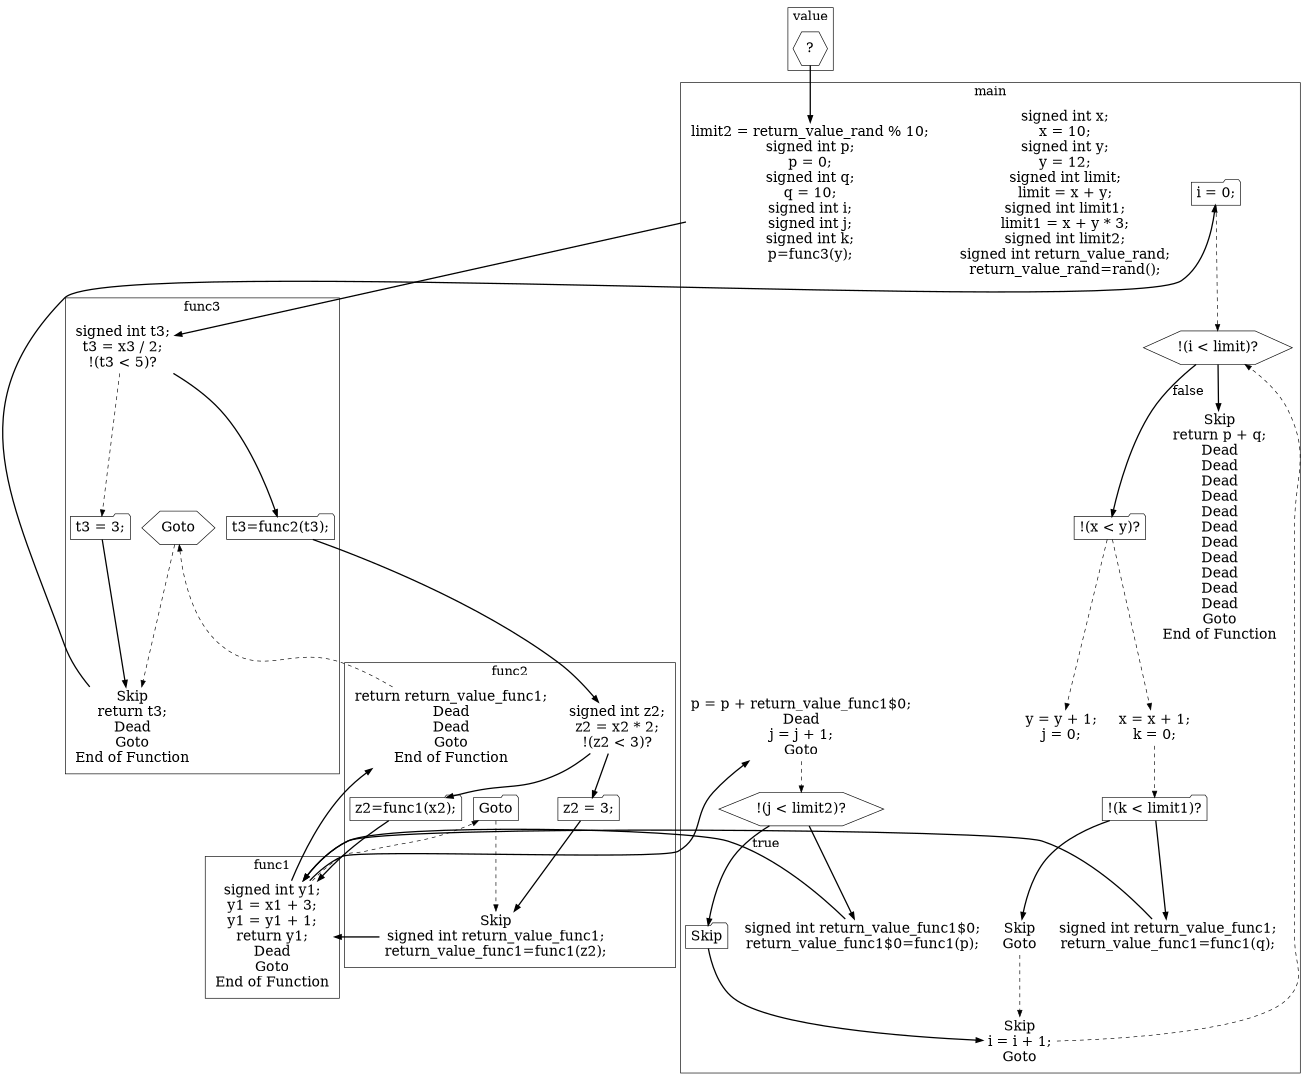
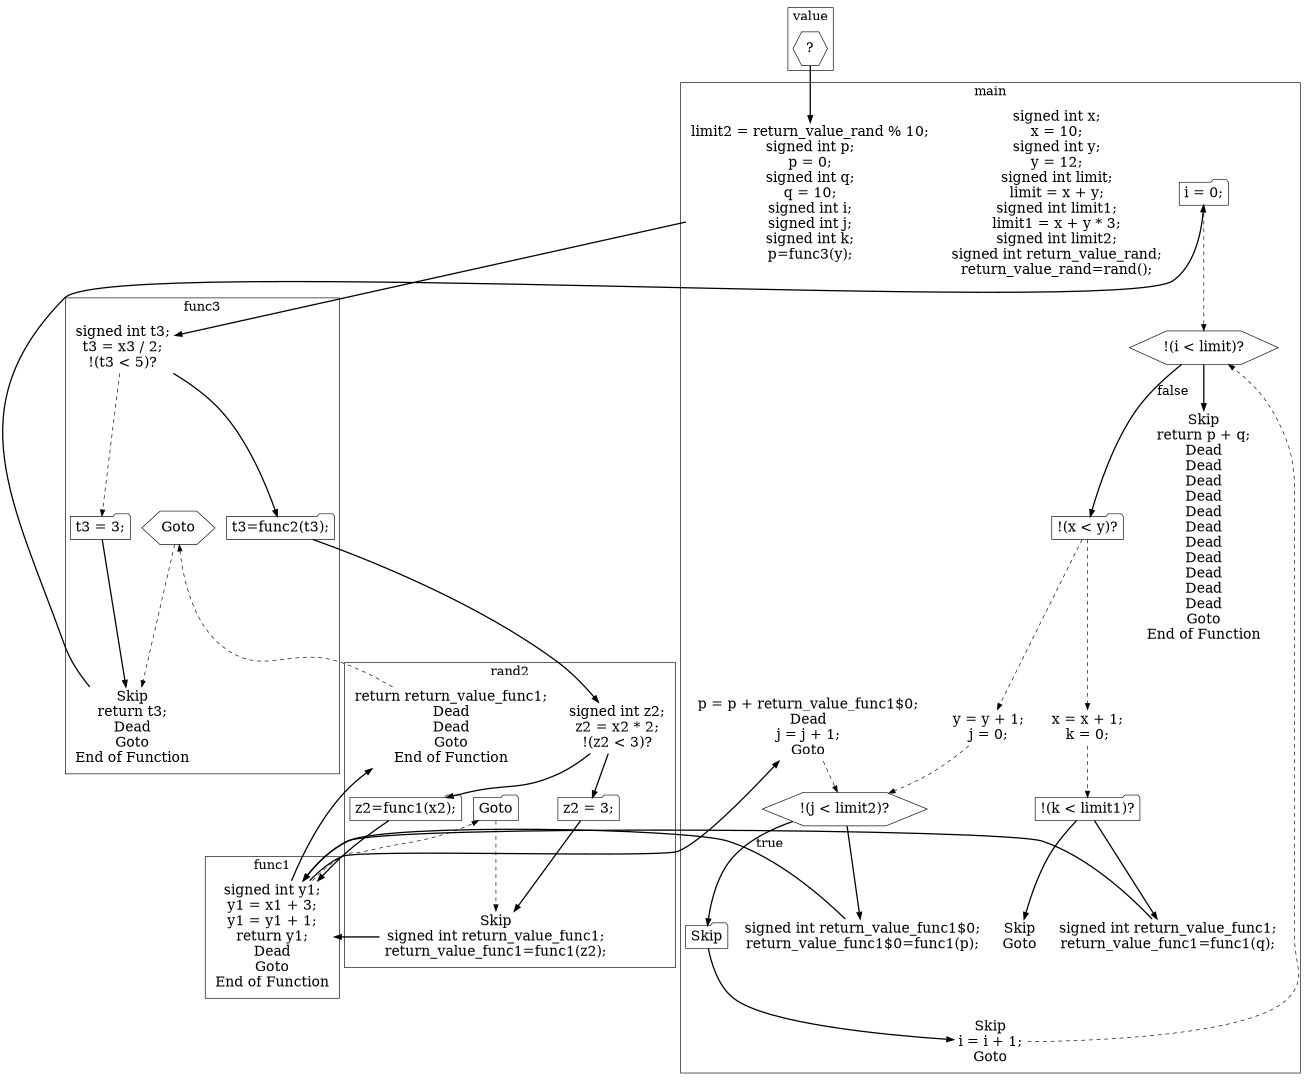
(510, 672) -> (510, 672)
none -> (934, 772)
(1020, 983) -> none
